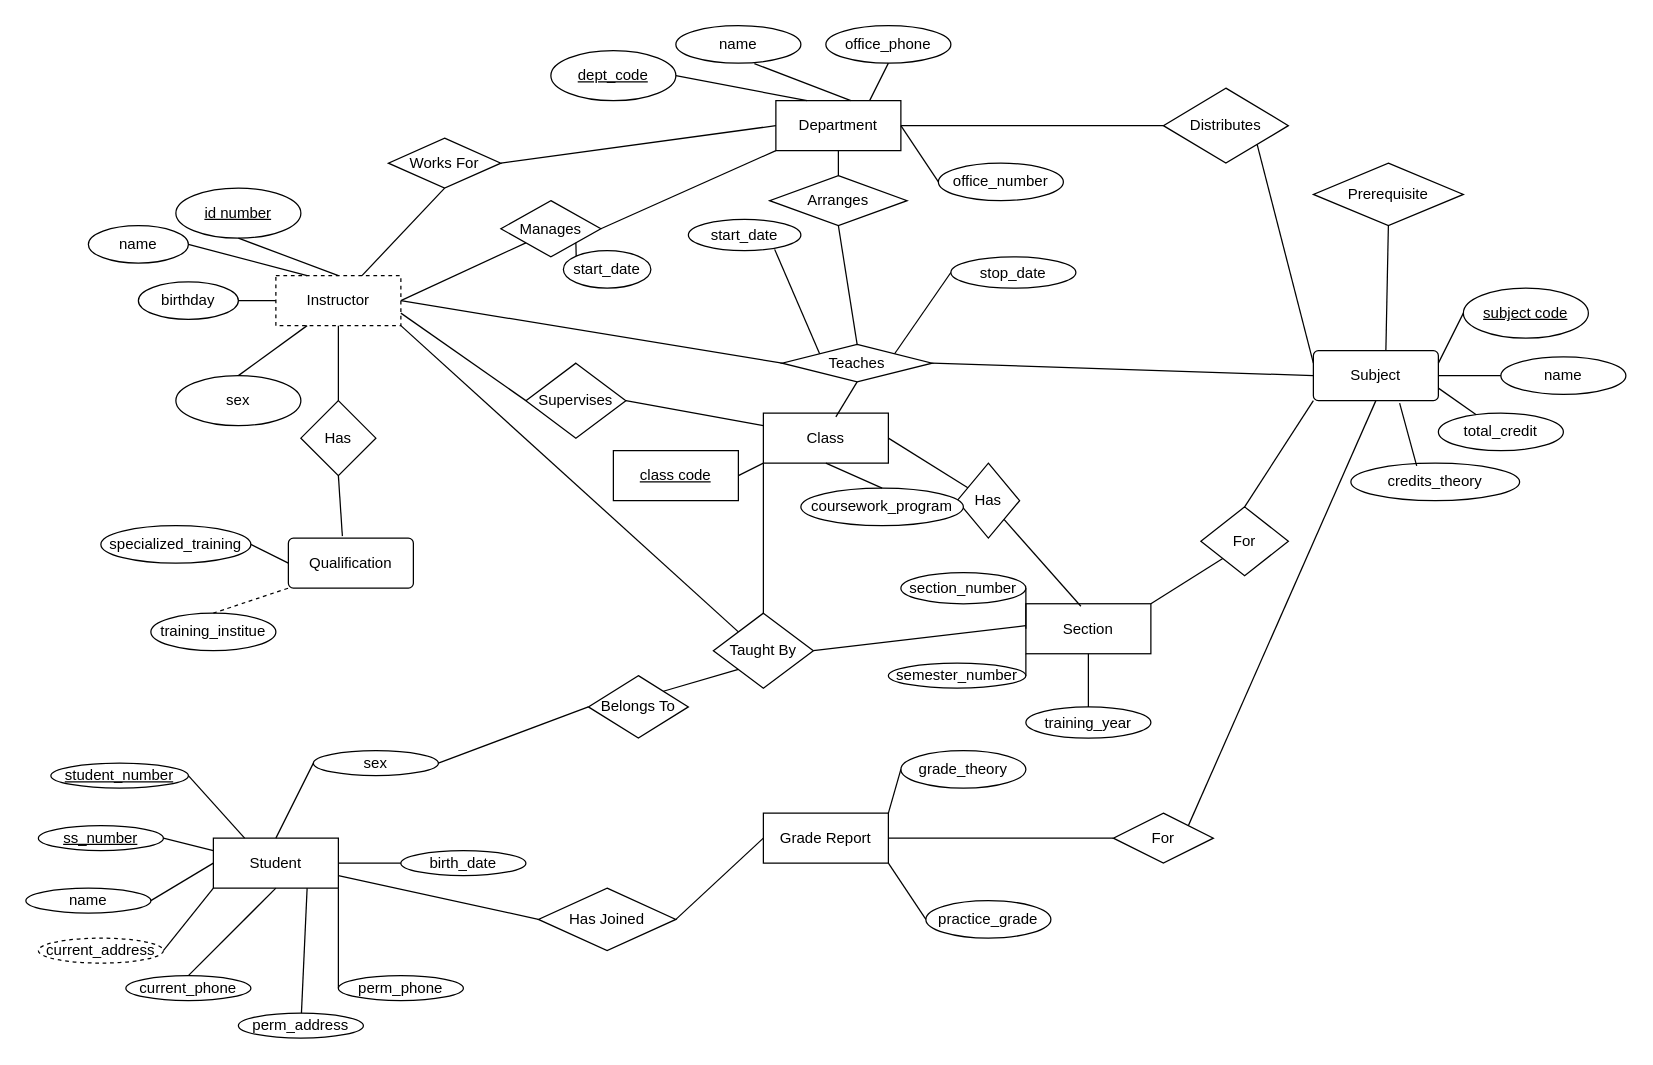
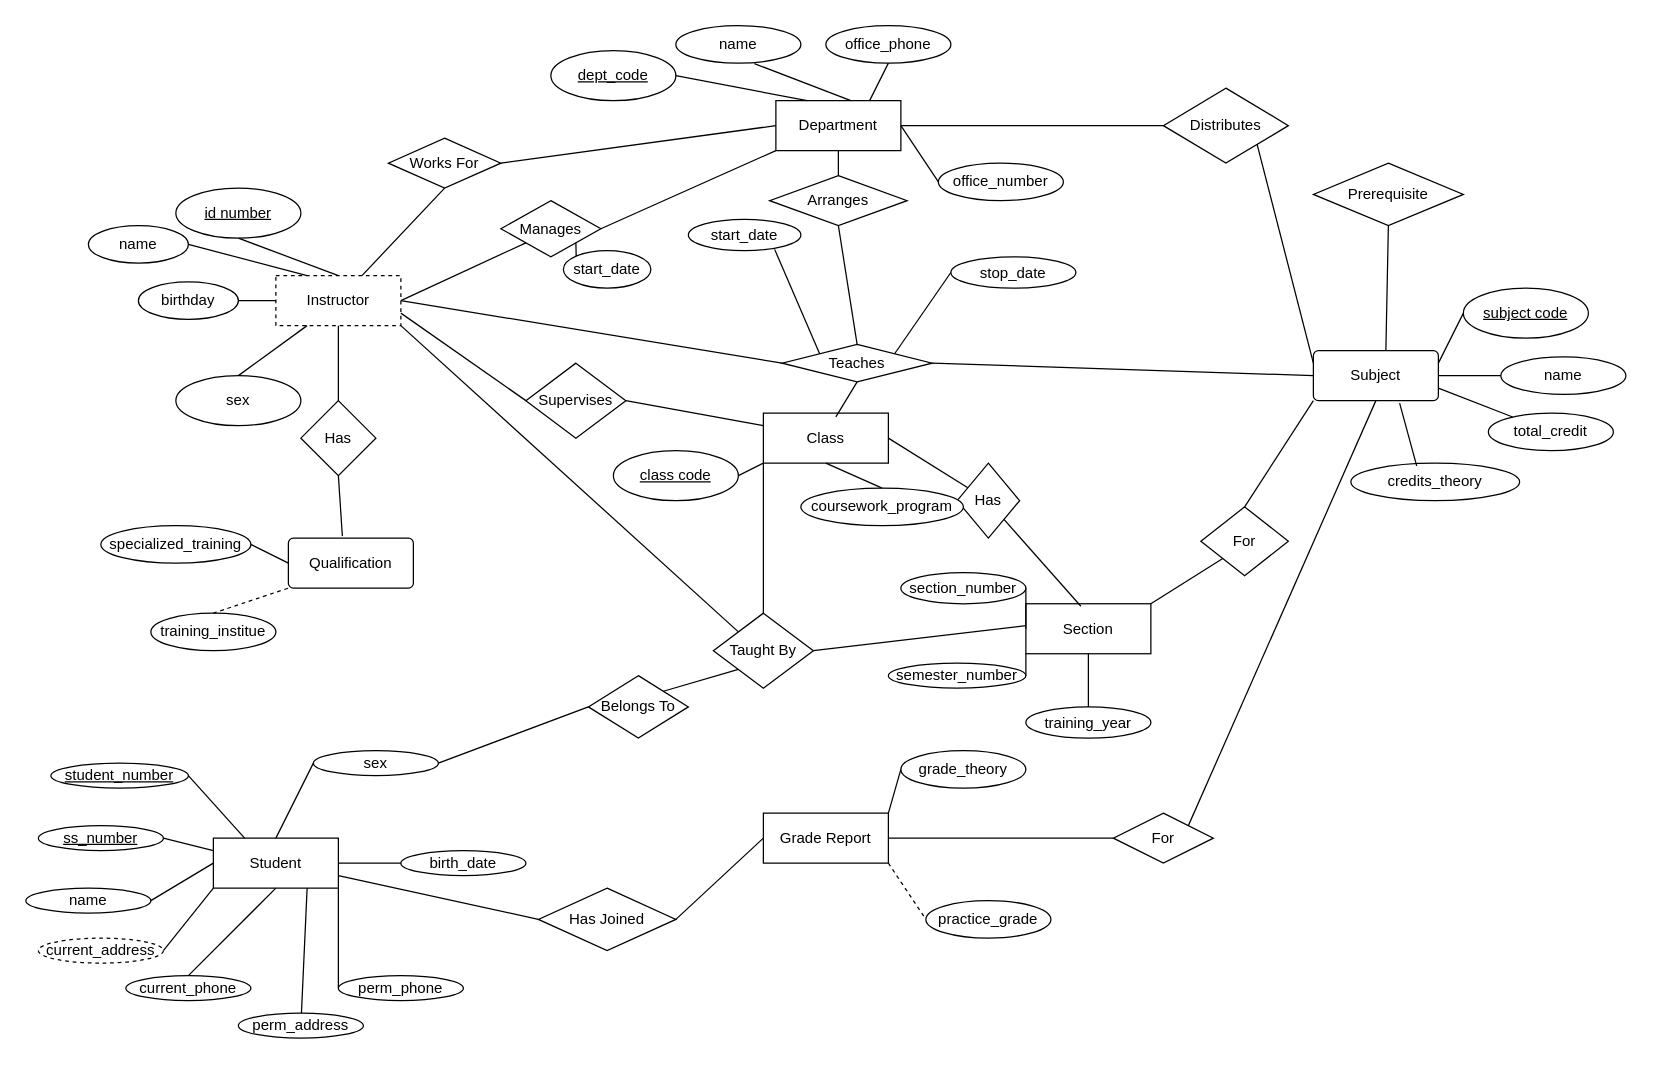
(1501, 432) -> (1551, 432)
(676, 476) -> (676, 476)
(907, 892) -> (907, 892)
